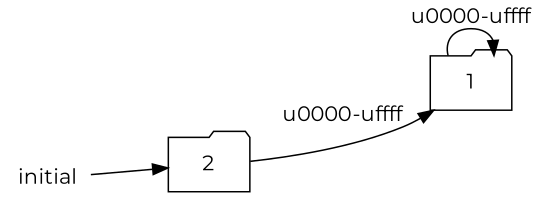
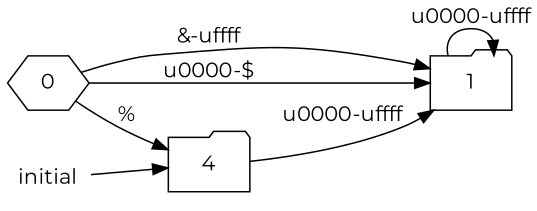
none -> (48, 83)
(209, 165) -> (209, 165)
